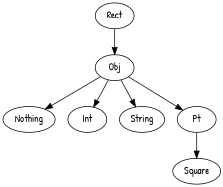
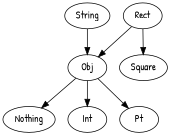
(127, 90) -> (87, 38)
(197, 142) -> (143, 38)
